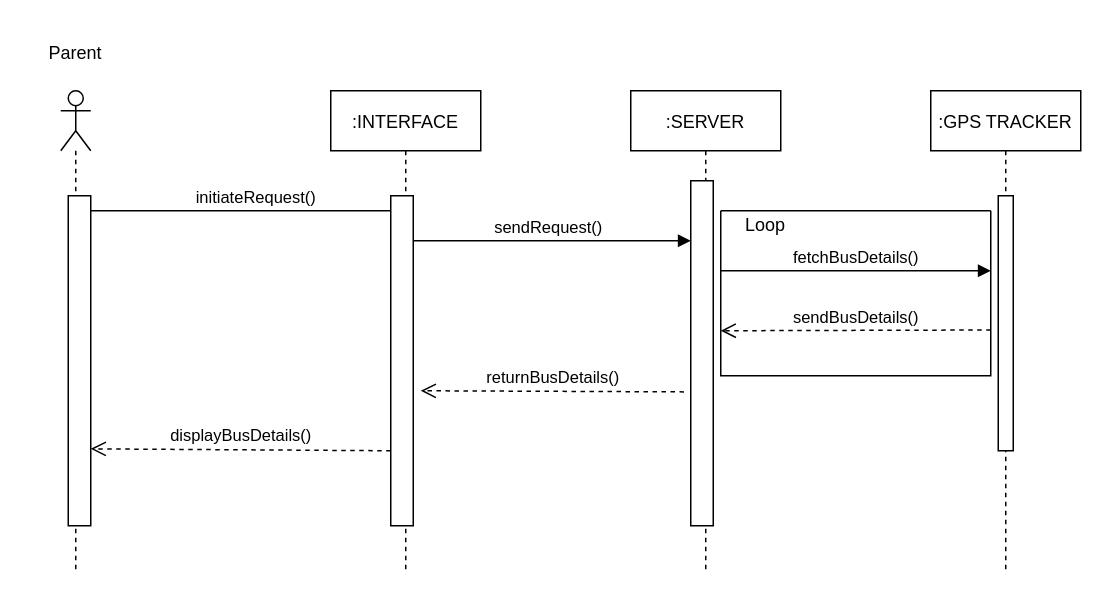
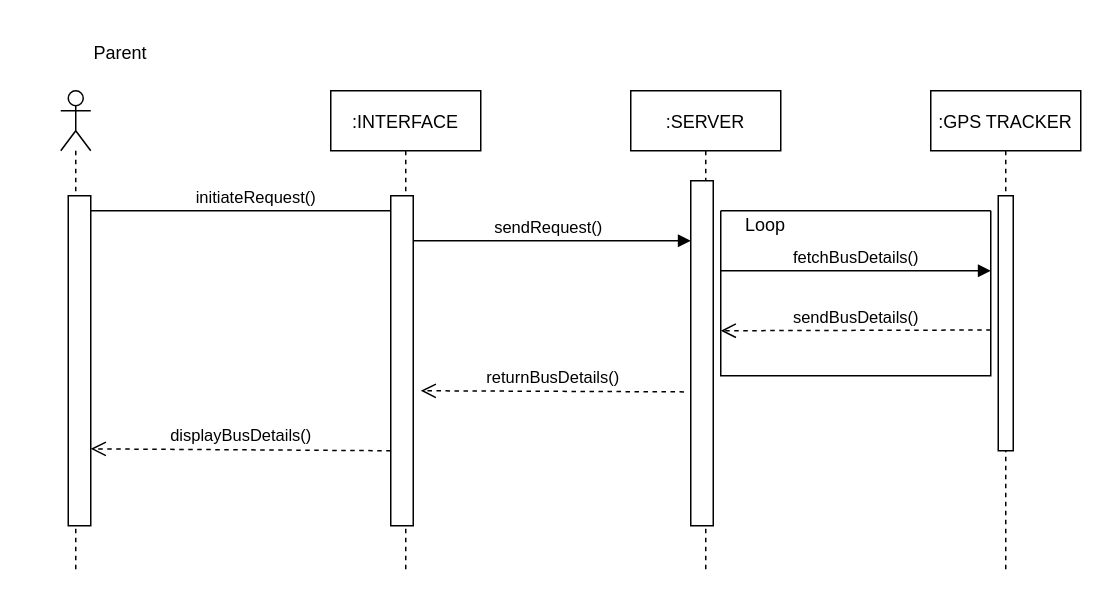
(76, 53) -> (121, 53)
